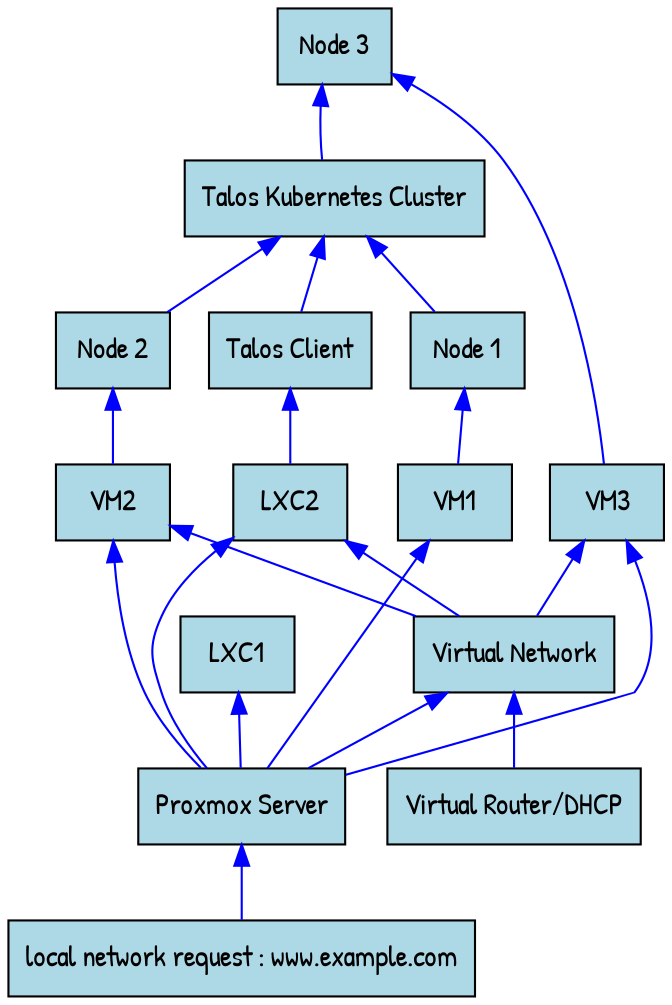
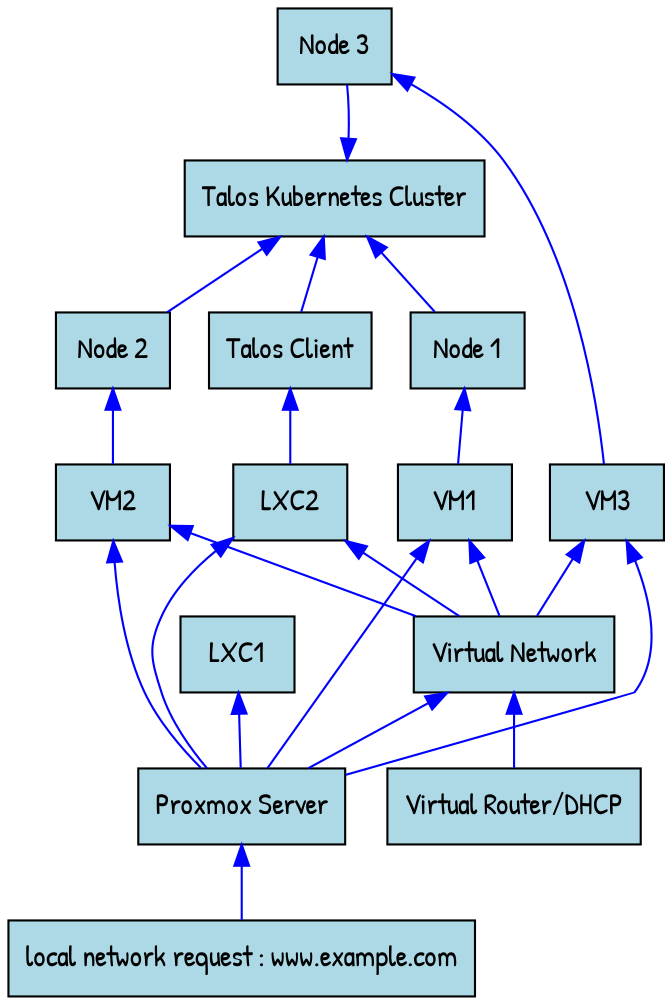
(320, 133) -> (349, 112)
none -> (488, 588)
